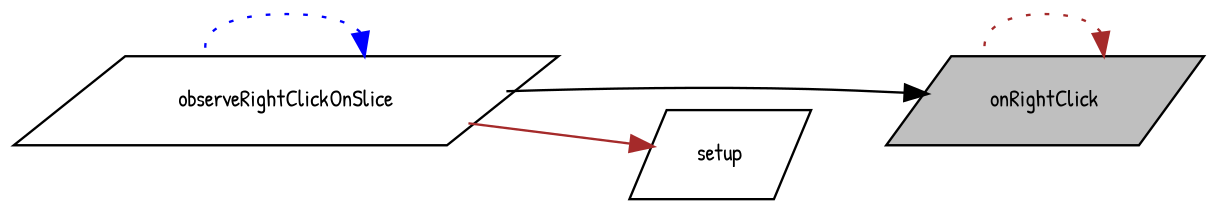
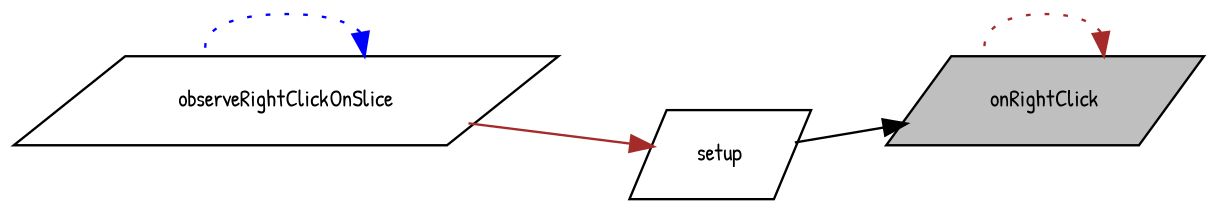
(705, 88) -> (839, 135)
